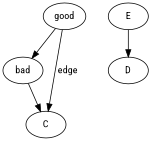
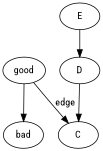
(33, 94) -> (79, 99)
